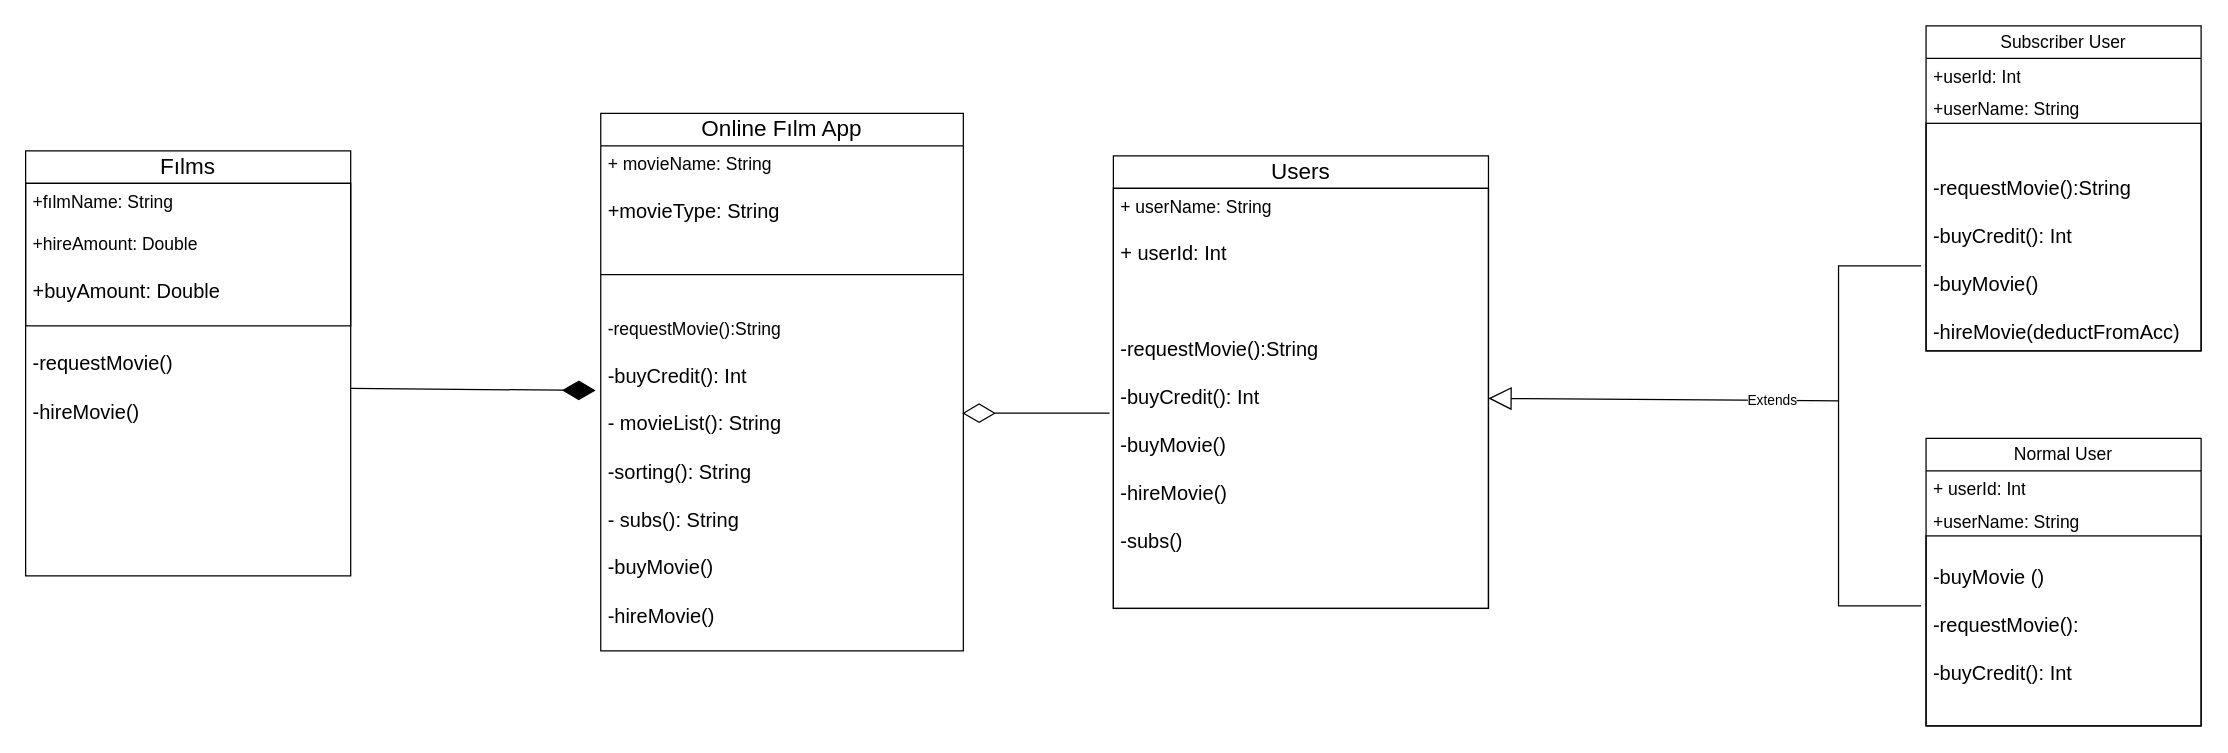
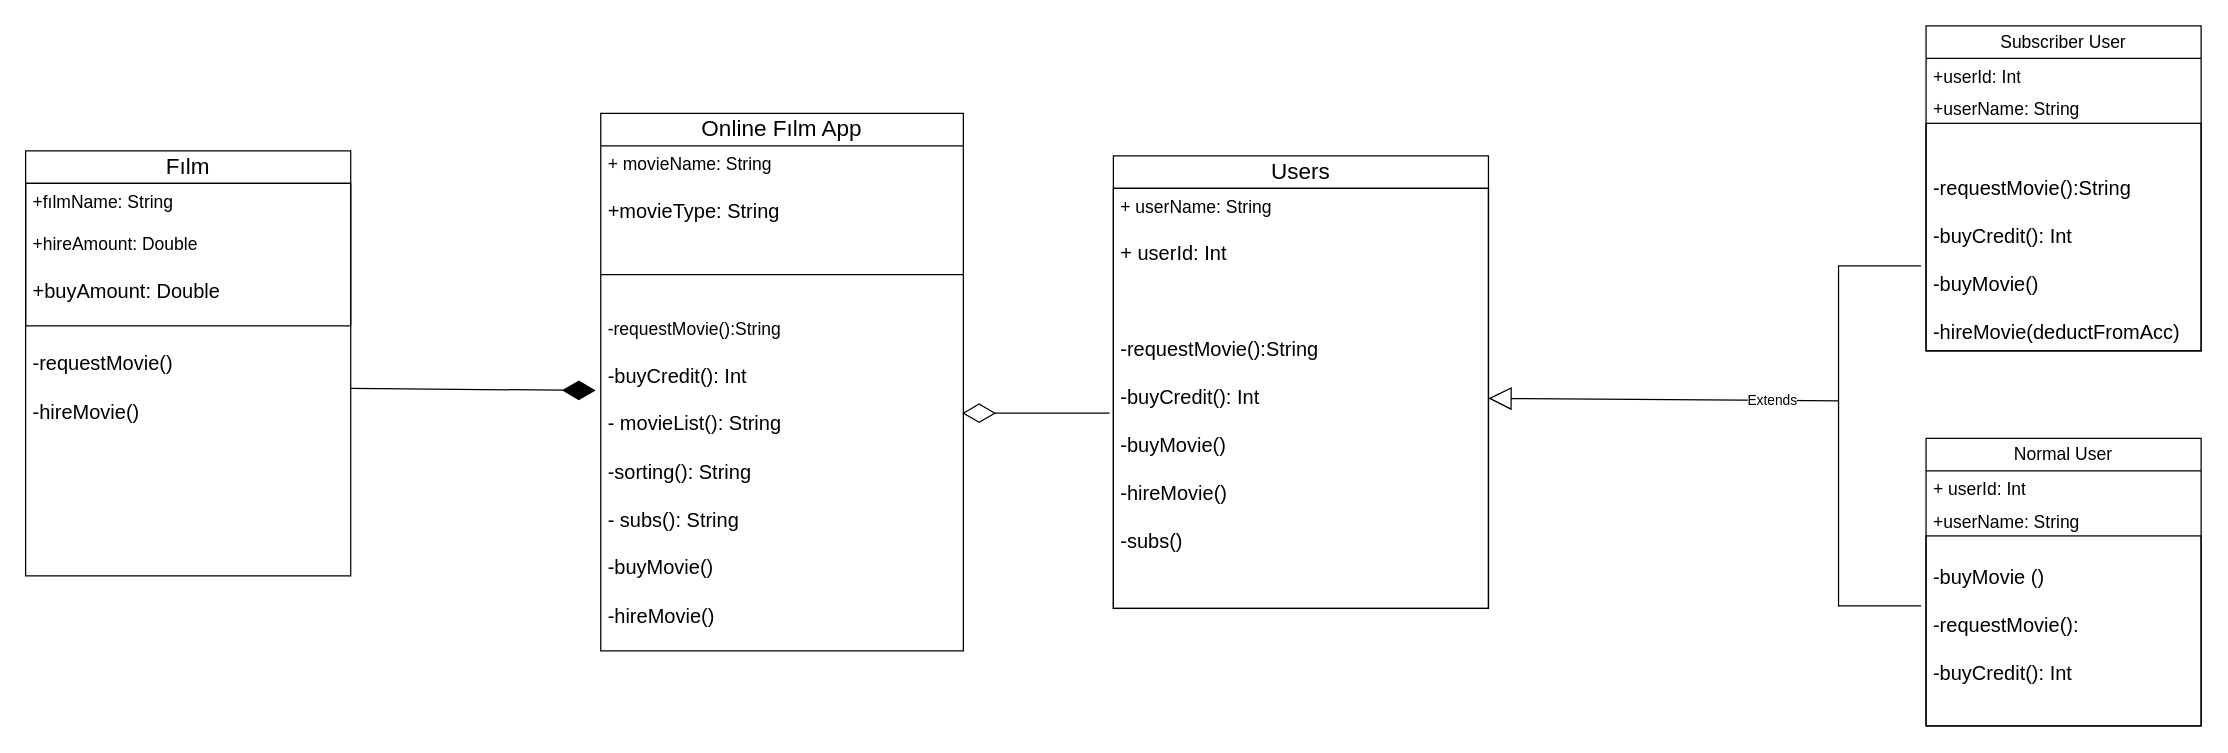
(188, 167) -> (188, 167)
